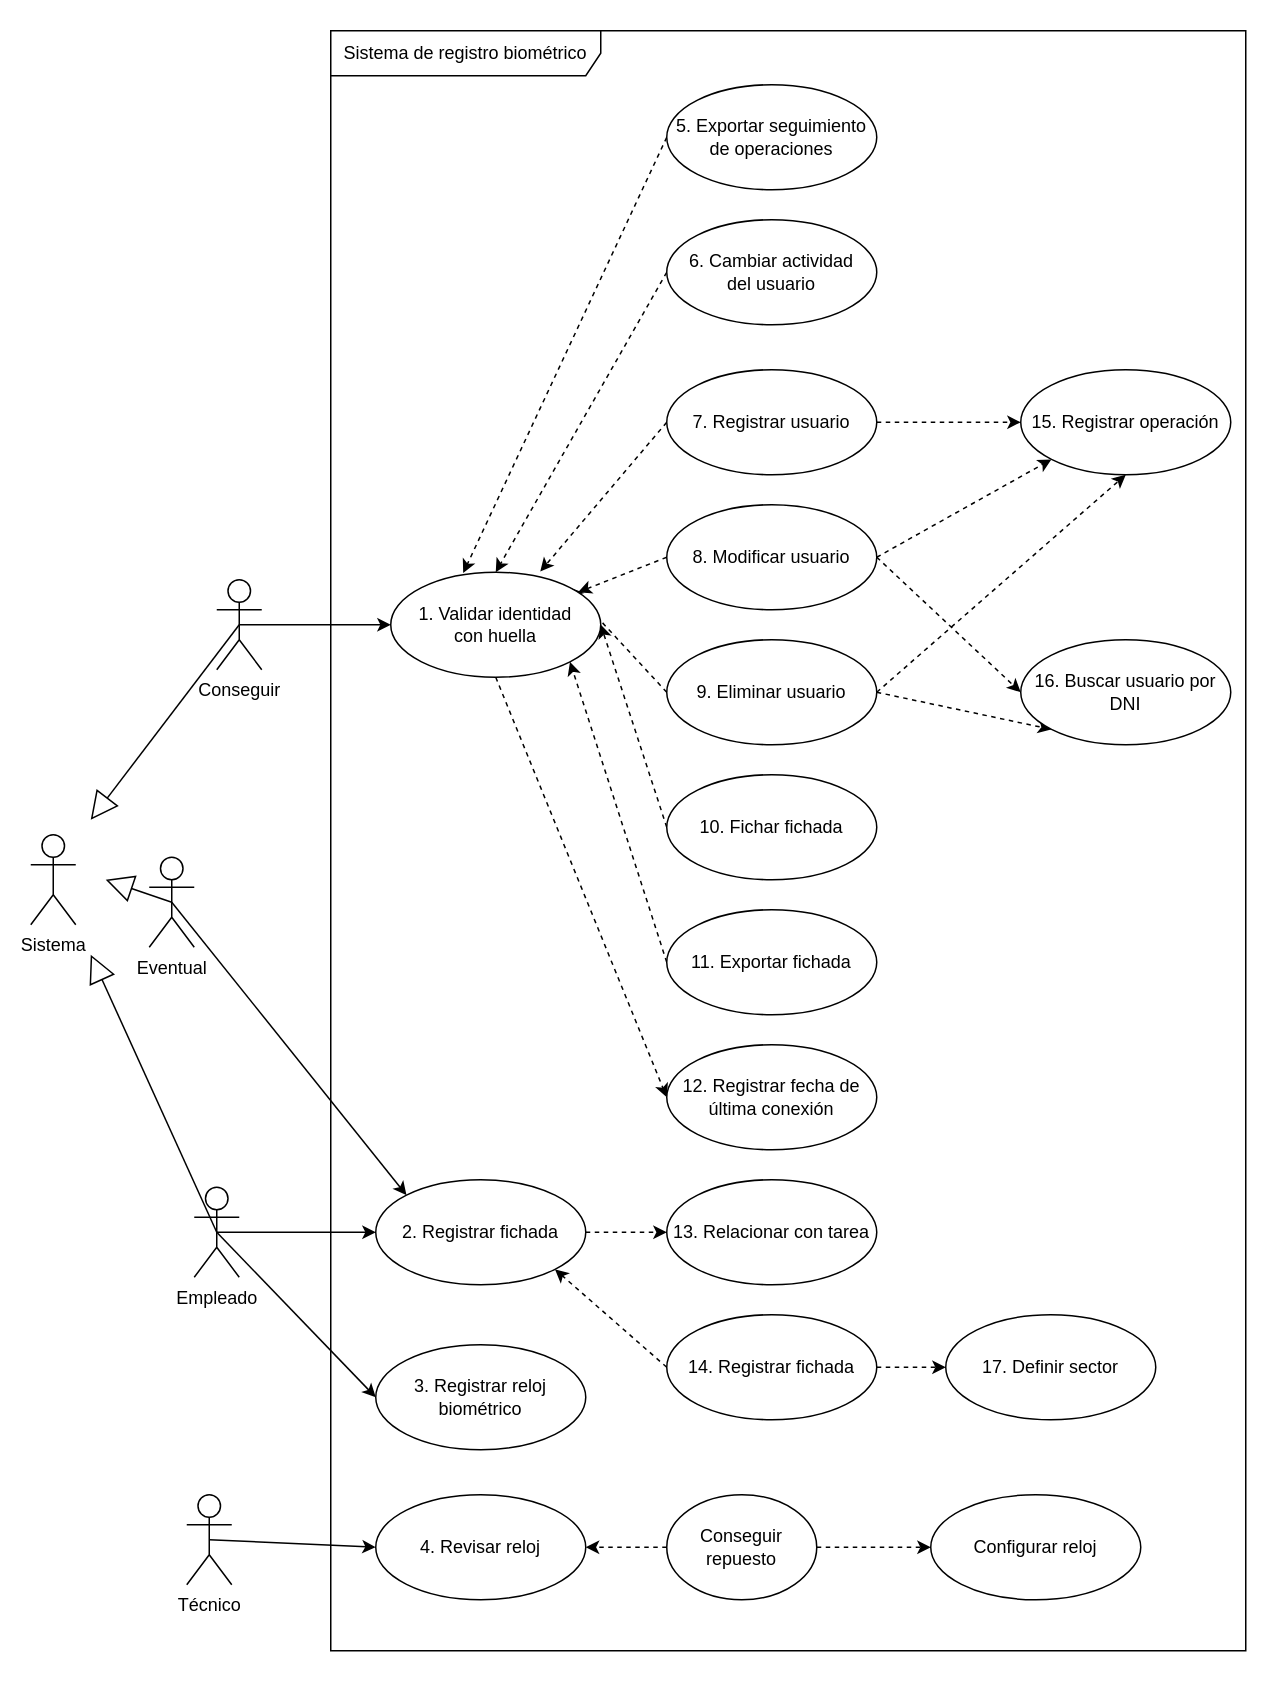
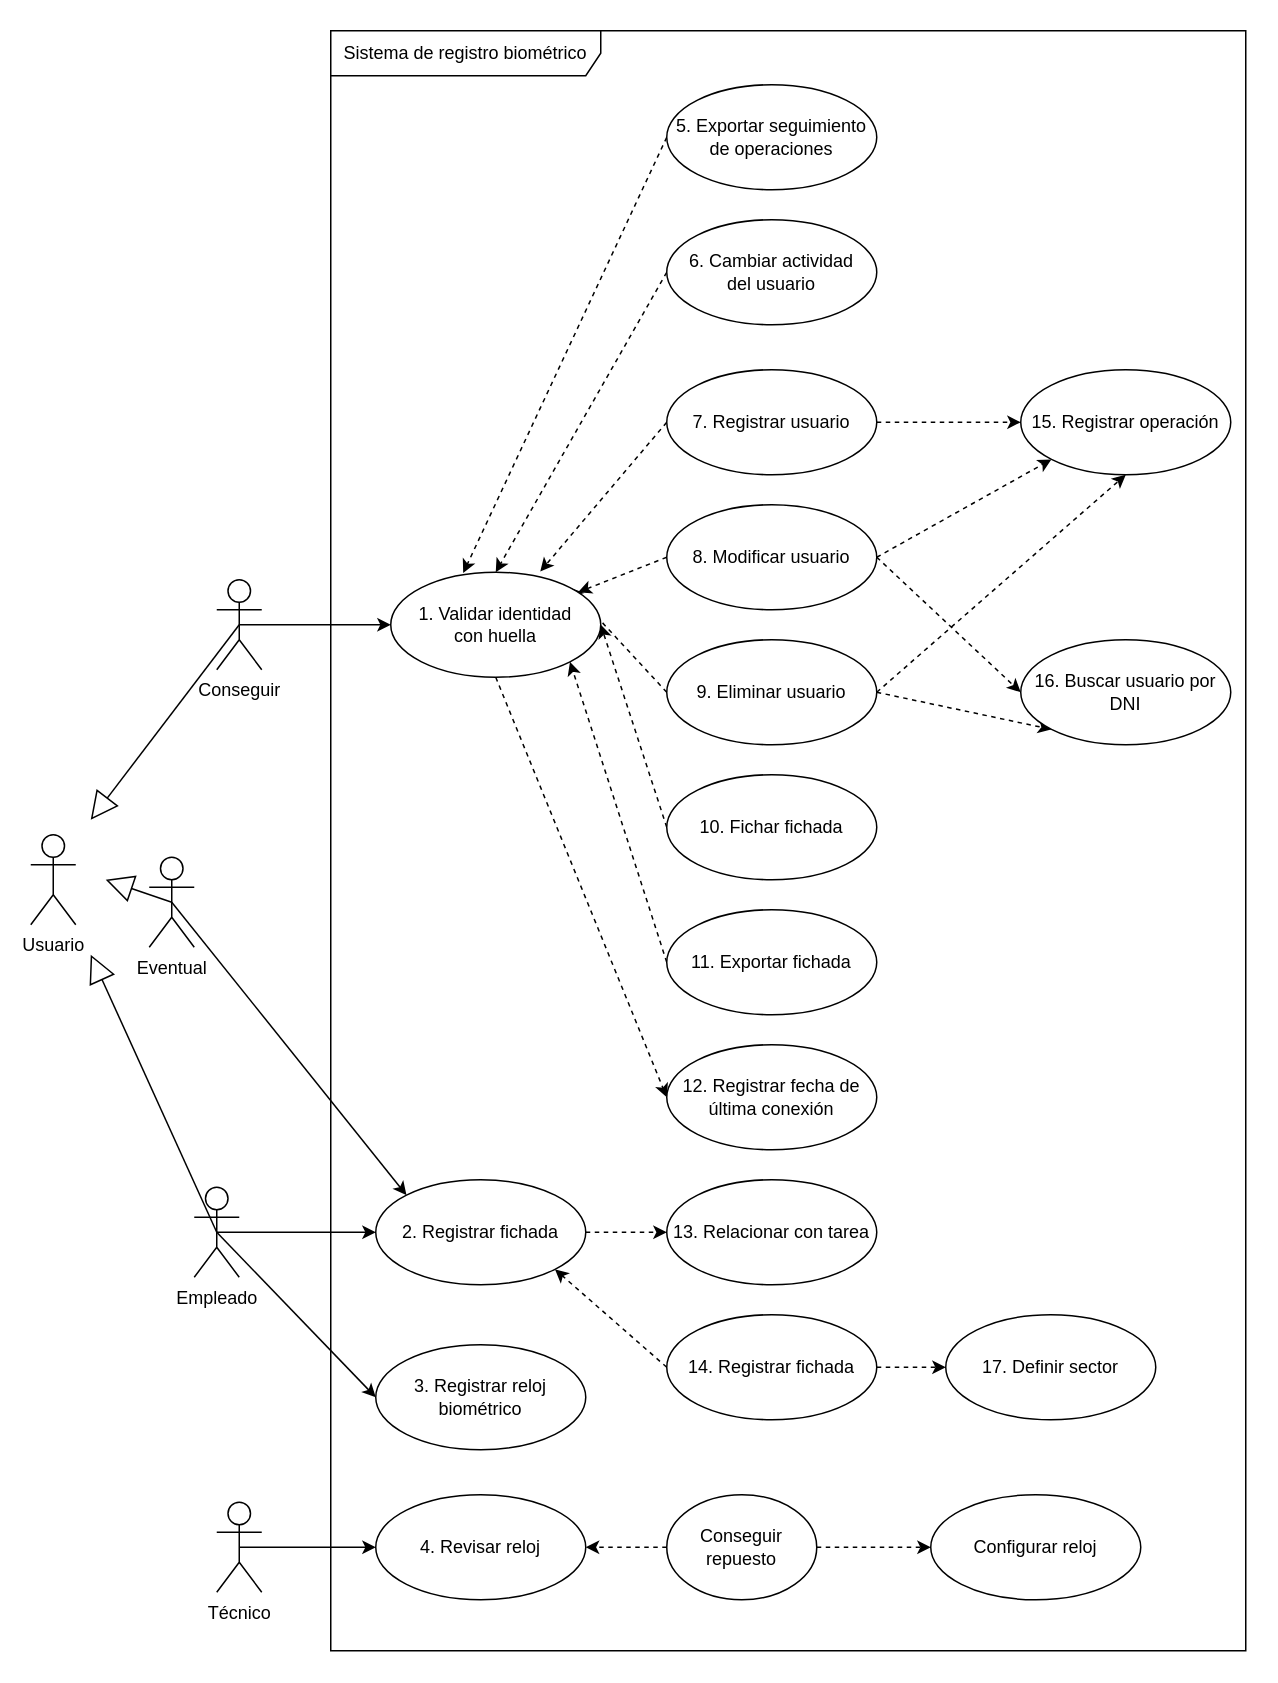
(54, 946) -> (54, 946)
(209, 1540) -> (239, 1547)
